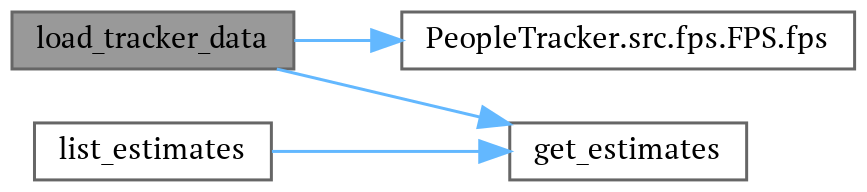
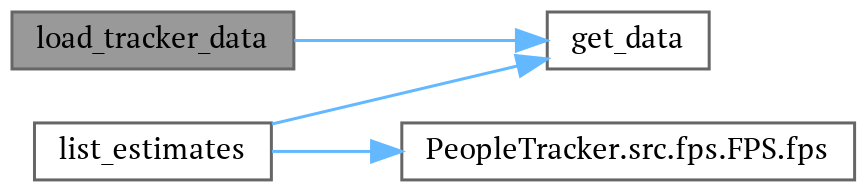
(333, 40) -> (321, 151)
(628, 151) -> (628, 40)
